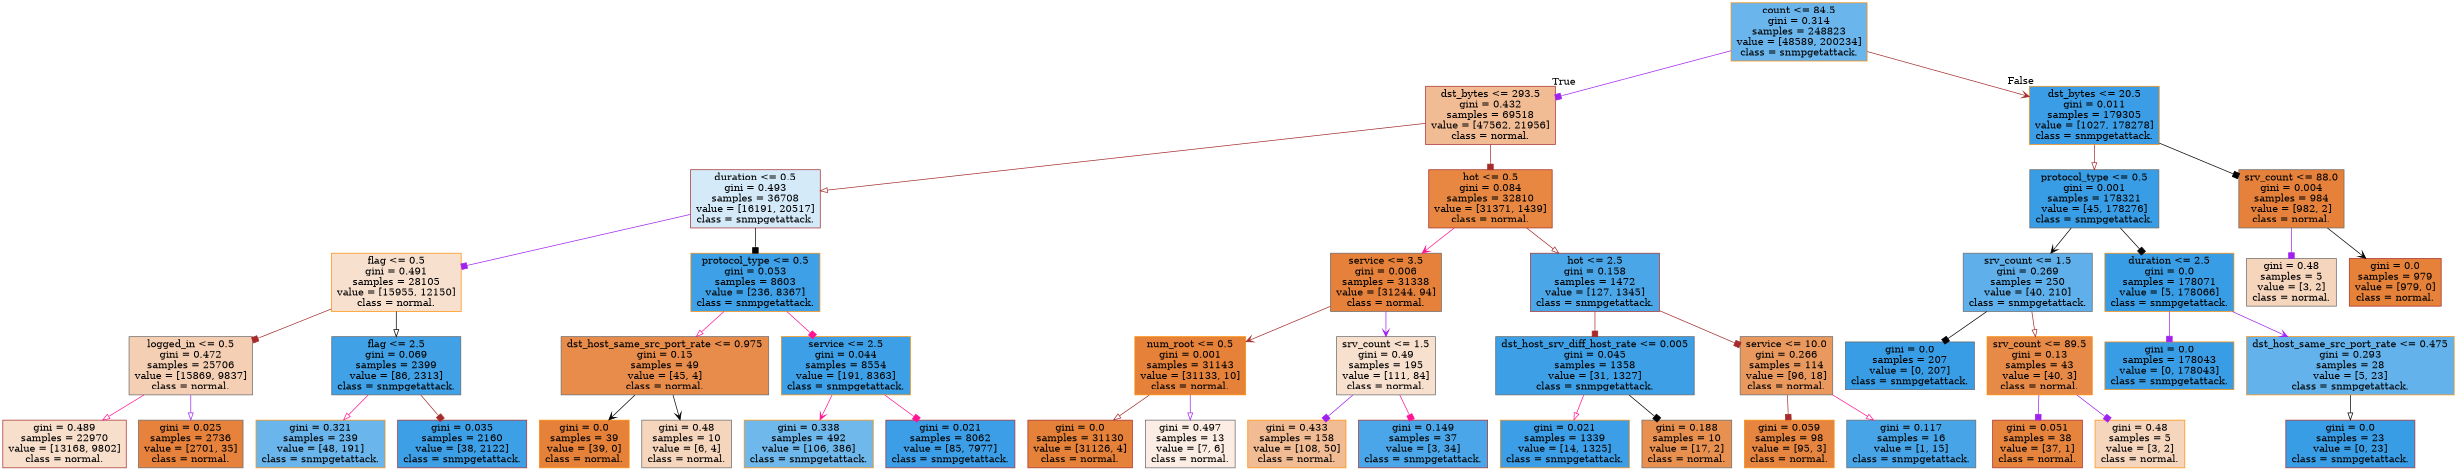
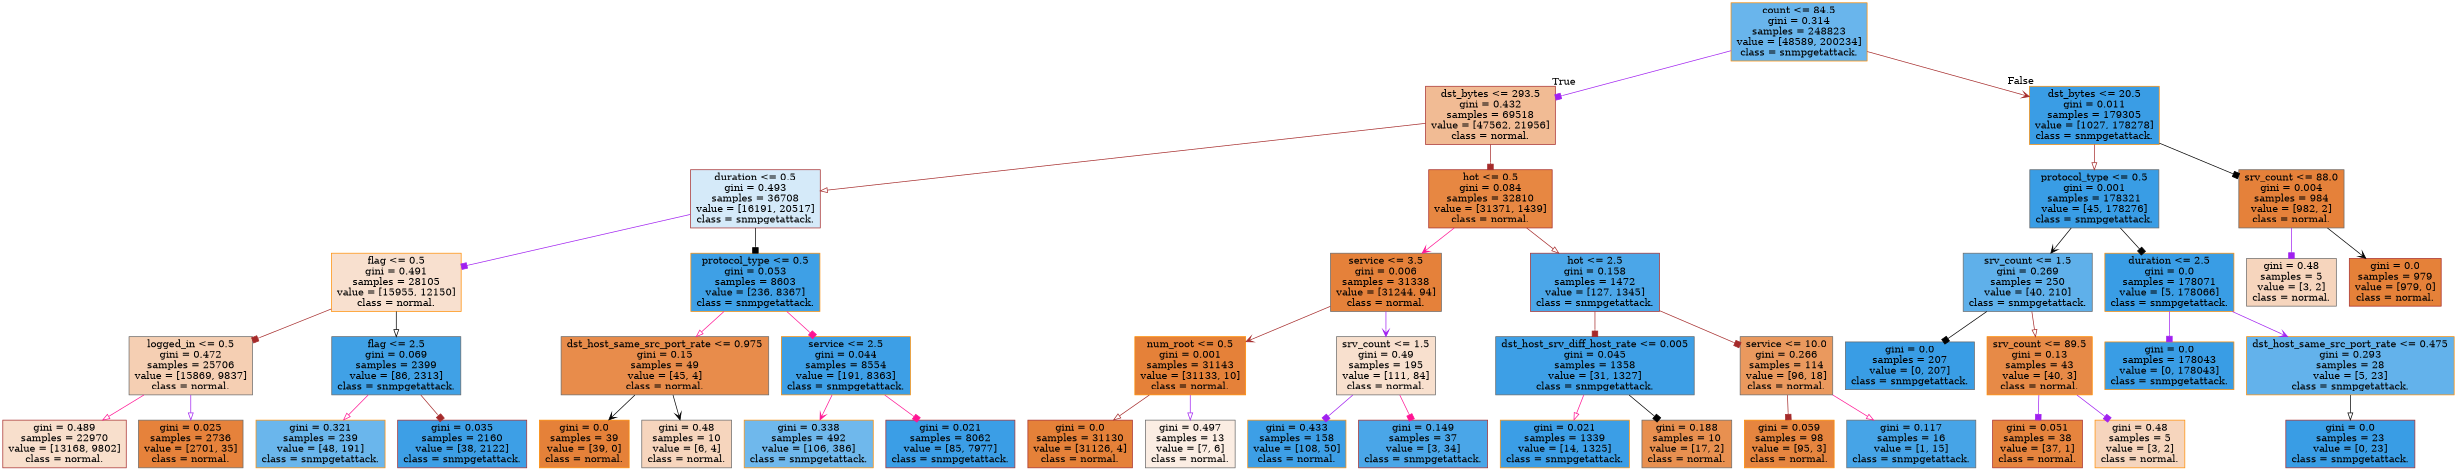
(1297, 444) -> (1297, 444)
